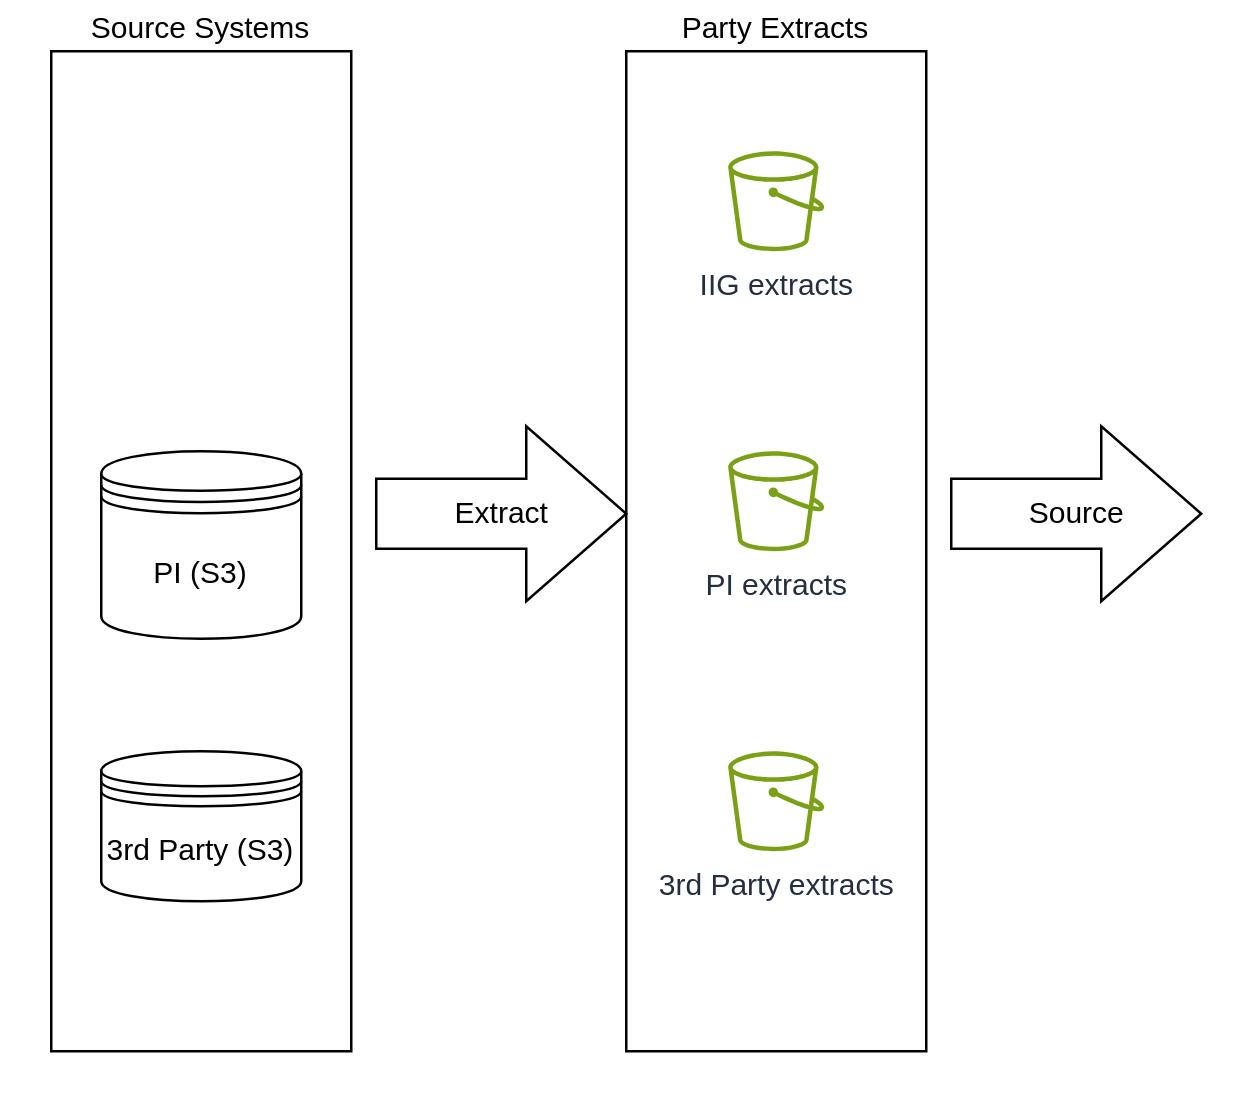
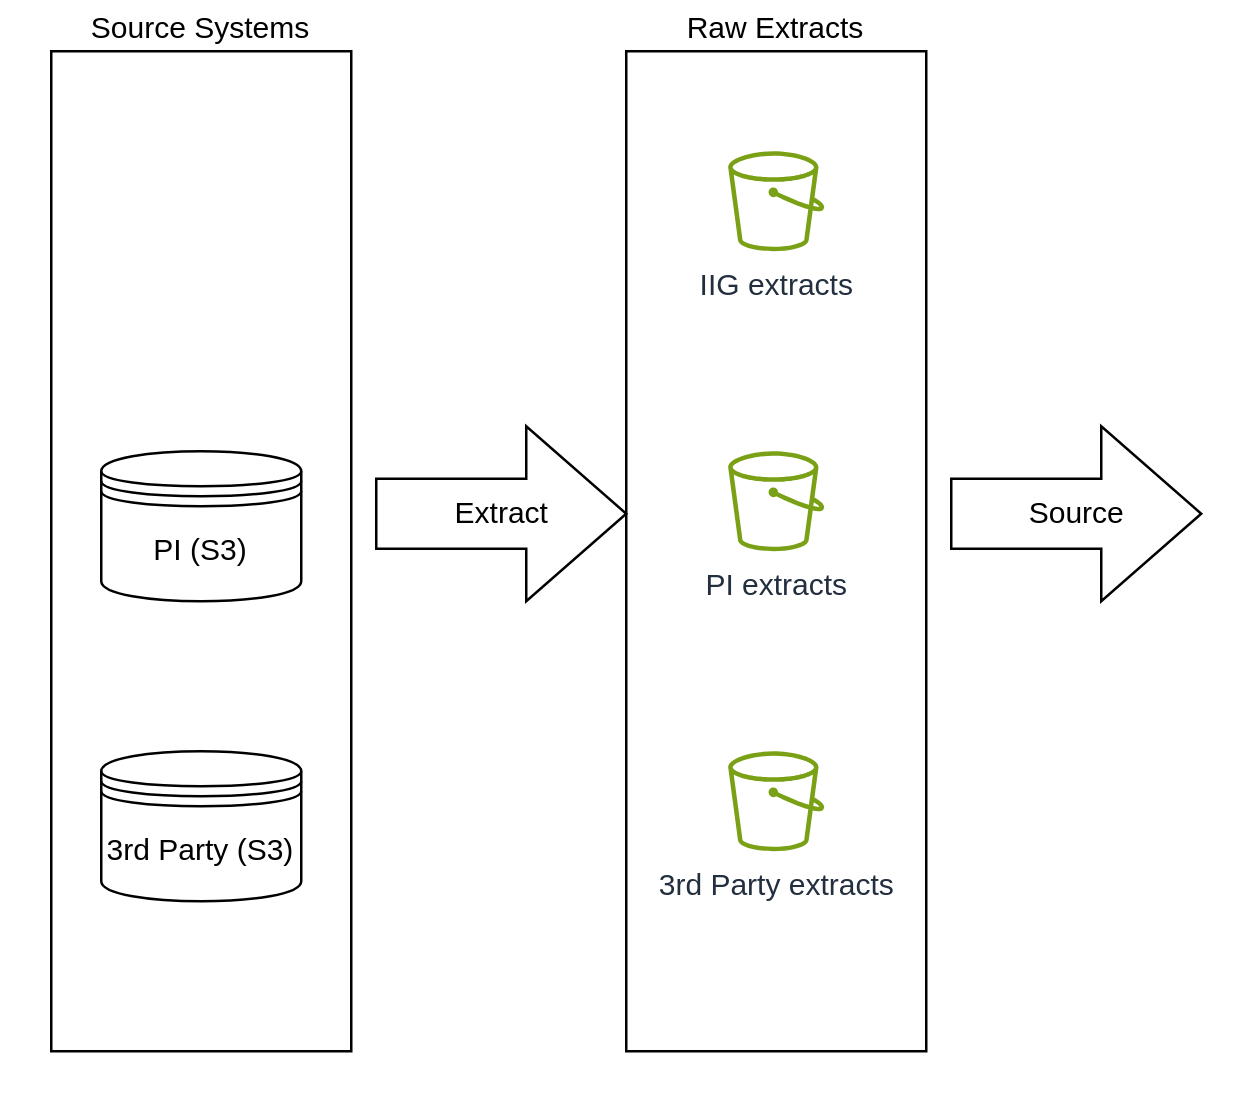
(776, 26) -> (776, 26)
(201, 545) -> (201, 526)
